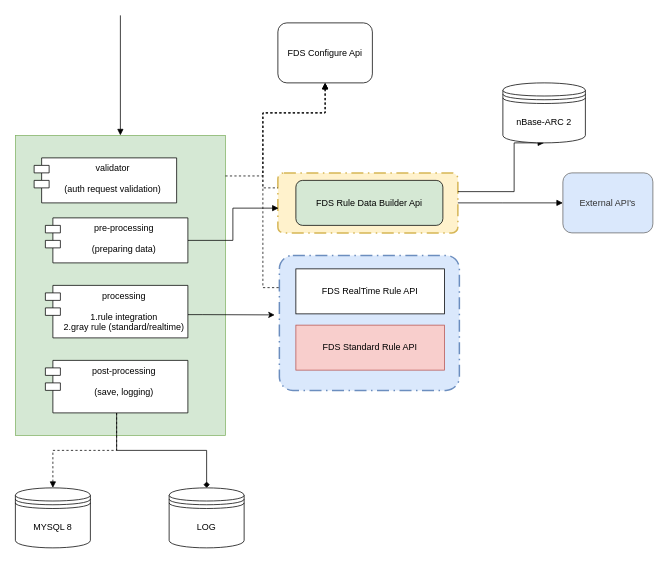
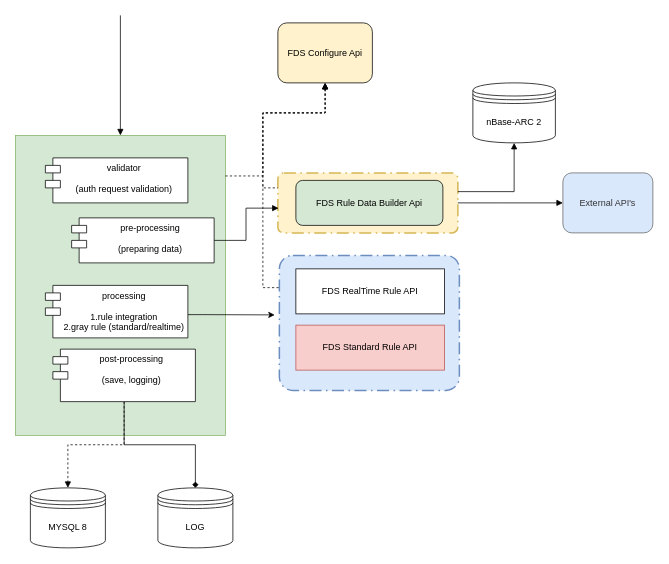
(325, 53) -> (325, 53)
(544, 113) -> (514, 113)
(105, 180) -> (117, 180)
(117, 240) -> (143, 240)
(117, 387) -> (124, 375)
(53, 518) -> (68, 518)
(207, 518) -> (195, 518)
